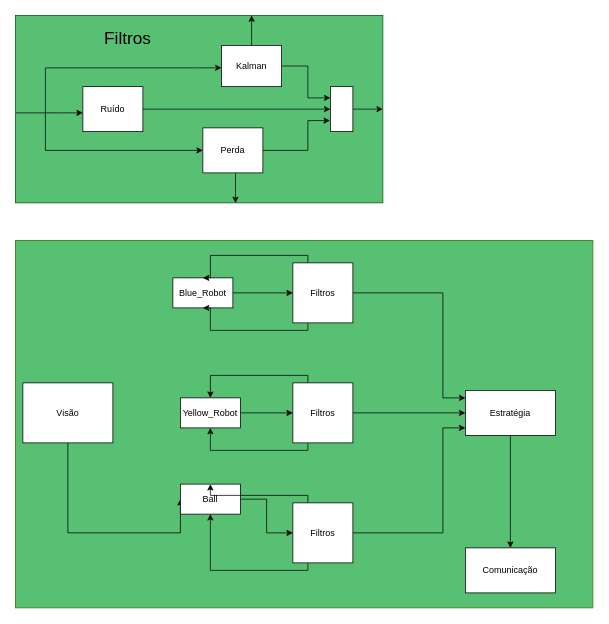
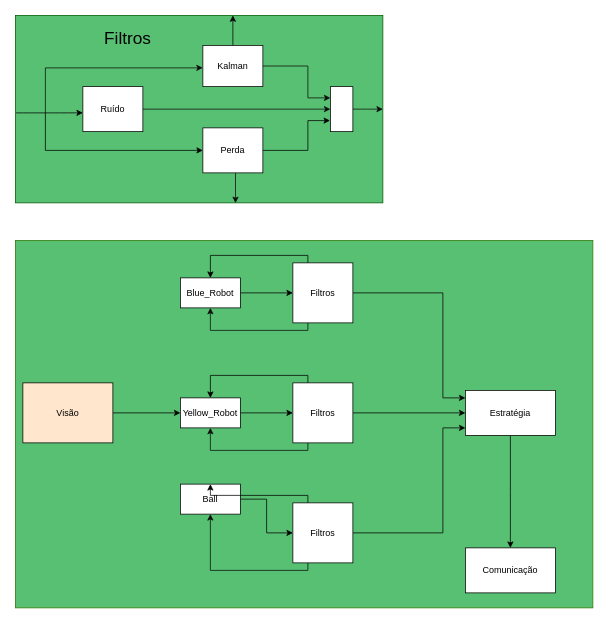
(252, 66) -> (233, 66)
(203, 293) -> (210, 293)
(68, 413) -> (68, 413)
none -> (174, 413)
(180, 520) -> none
